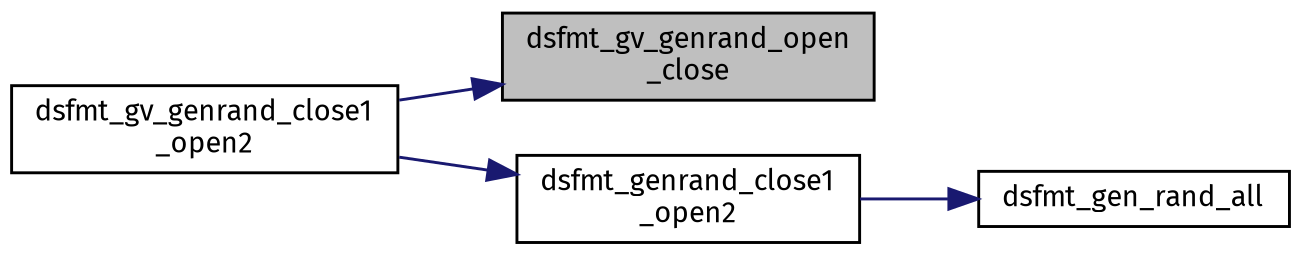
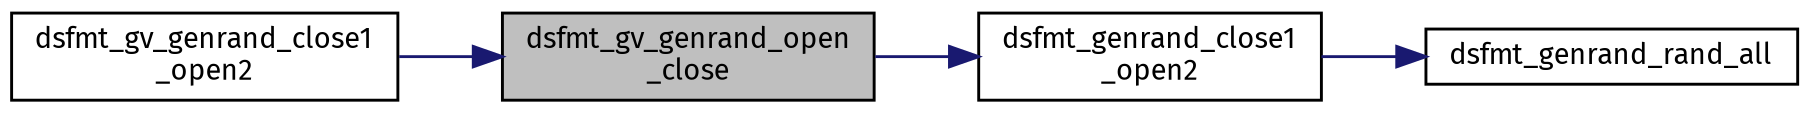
(444, 164) -> (912, 57)
(1134, 199) -> (1612, 57)
